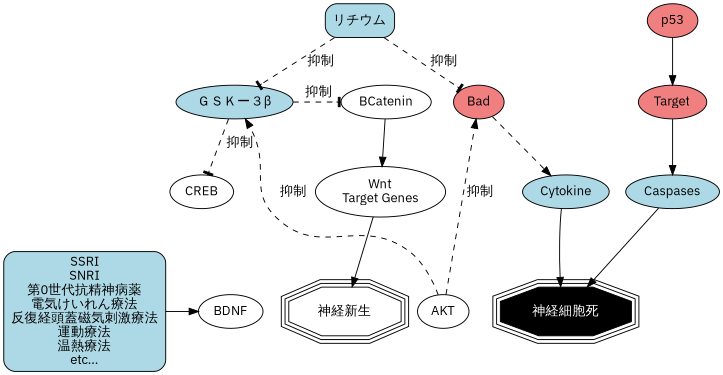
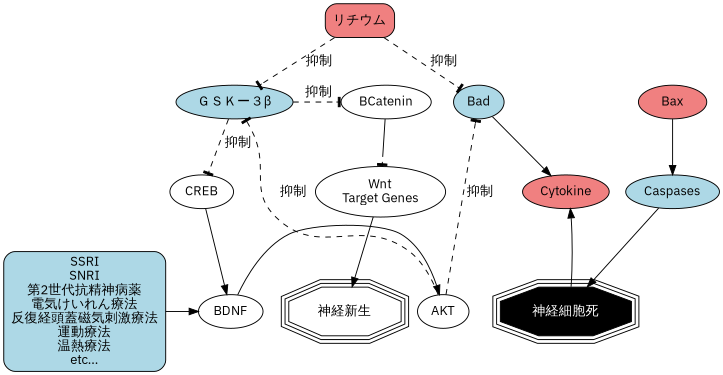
(360, 21) -> (360, 21)
(673, 21) -> none
(319, 61) -> (319, 61)
(479, 102) -> (479, 102)
(673, 102) -> (673, 102)
(384, 138) -> (384, 138)
(238, 143) -> (238, 143)
(518, 143) -> (518, 143)
(566, 192) -> (566, 192)
(461, 209) -> (461, 209)
none -> (337, 226)
(318, 236) -> (318, 236)
(560, 243) -> (572, 252)
none -> (215, 247)
(85, 311) -> (85, 311)
